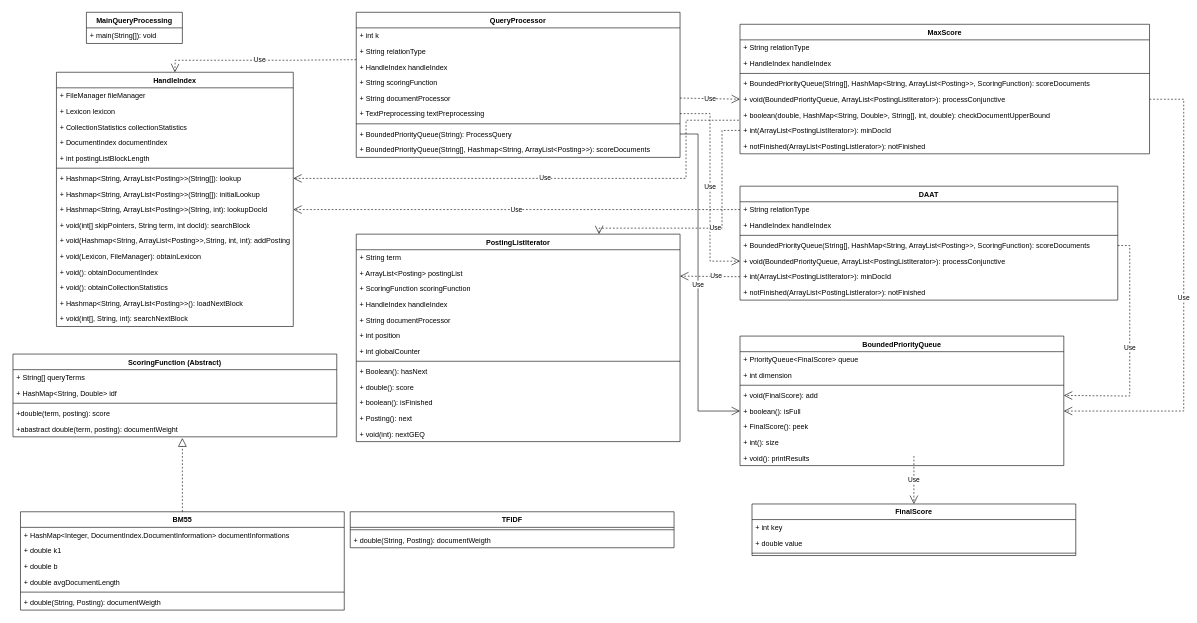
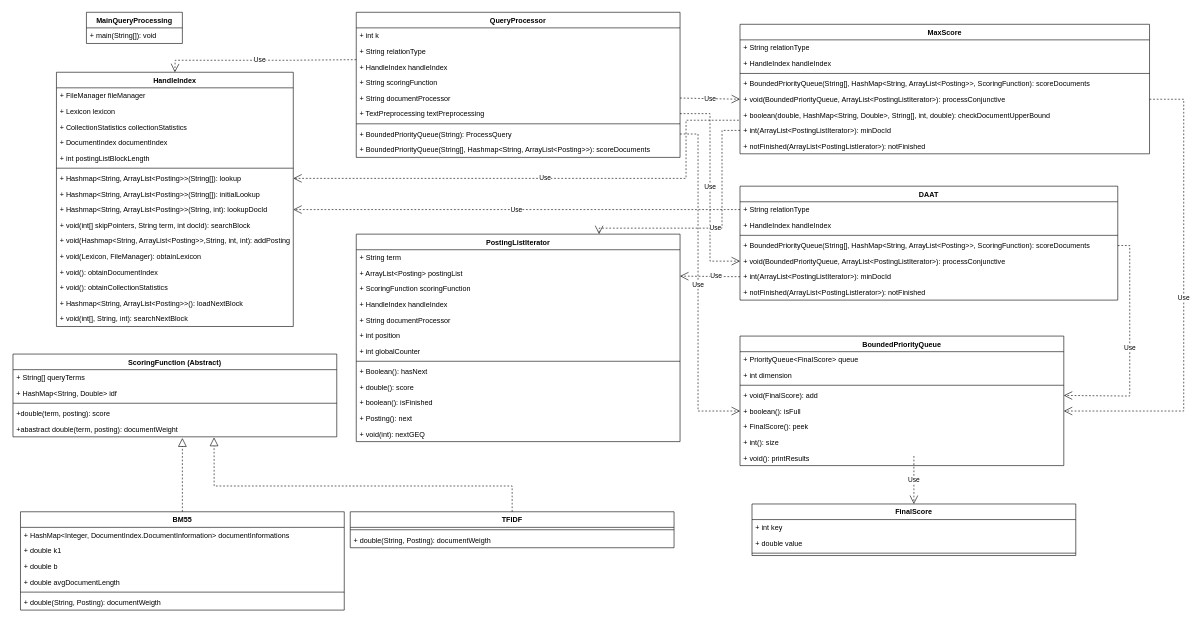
(698, 282) -> (698, 282)
none -> (356, 486)
